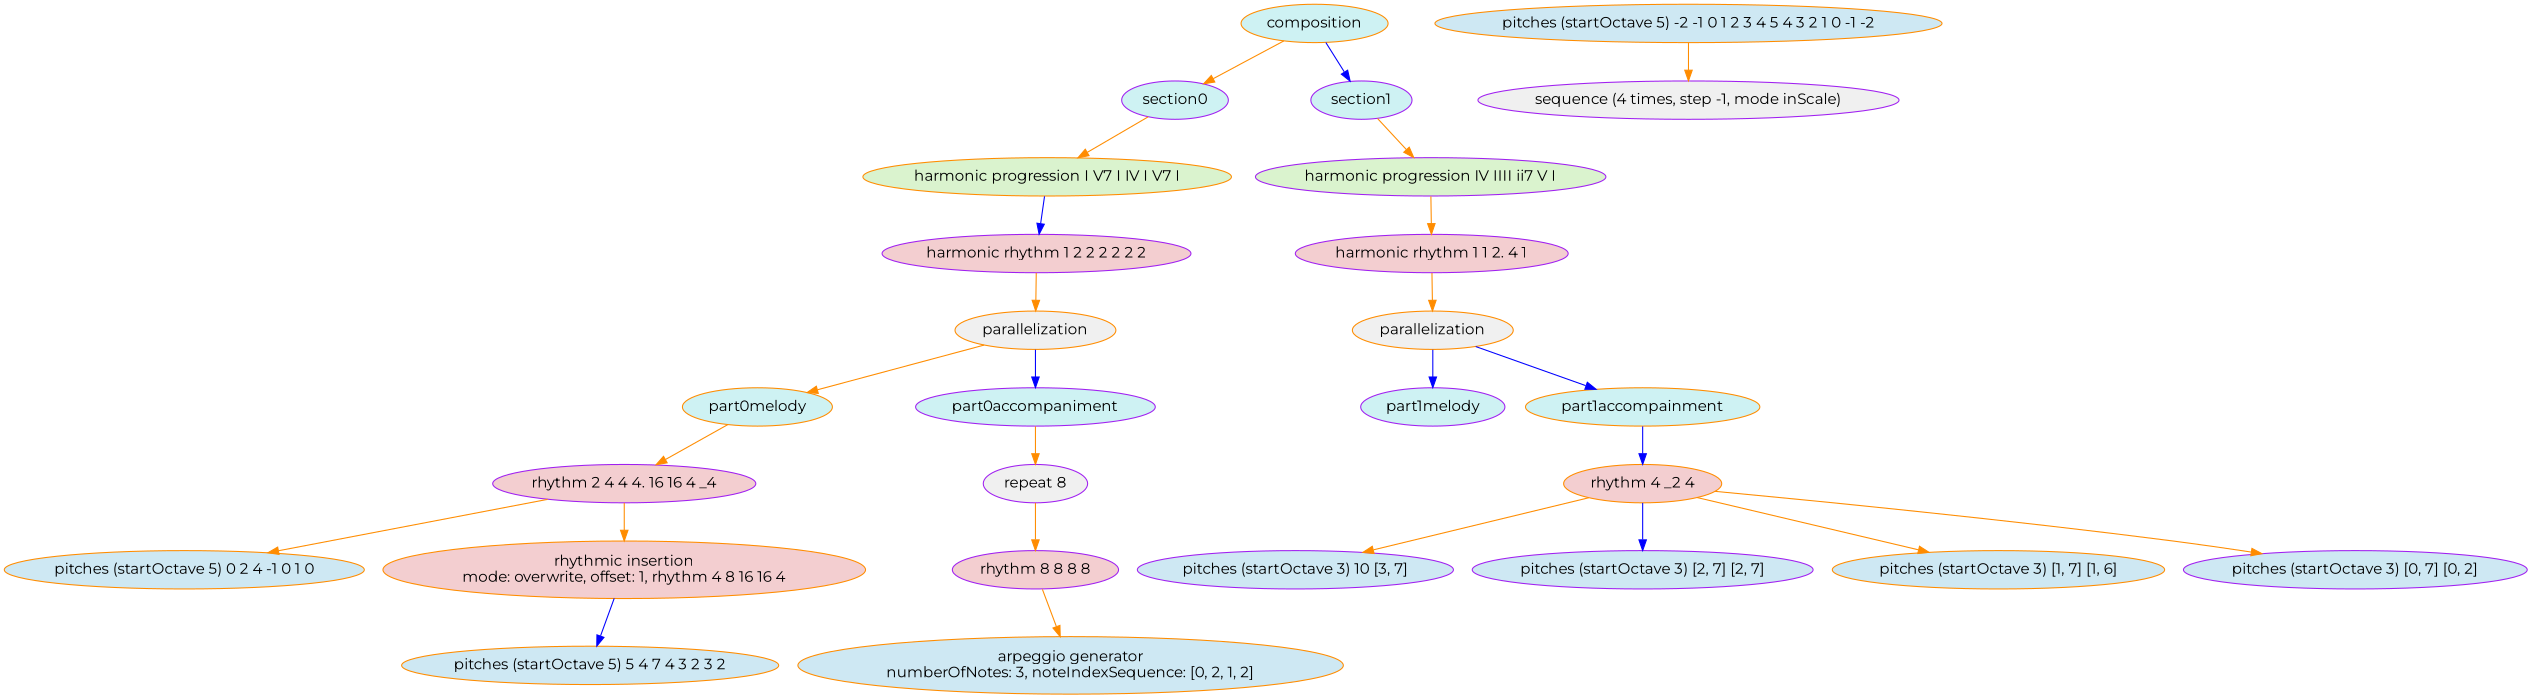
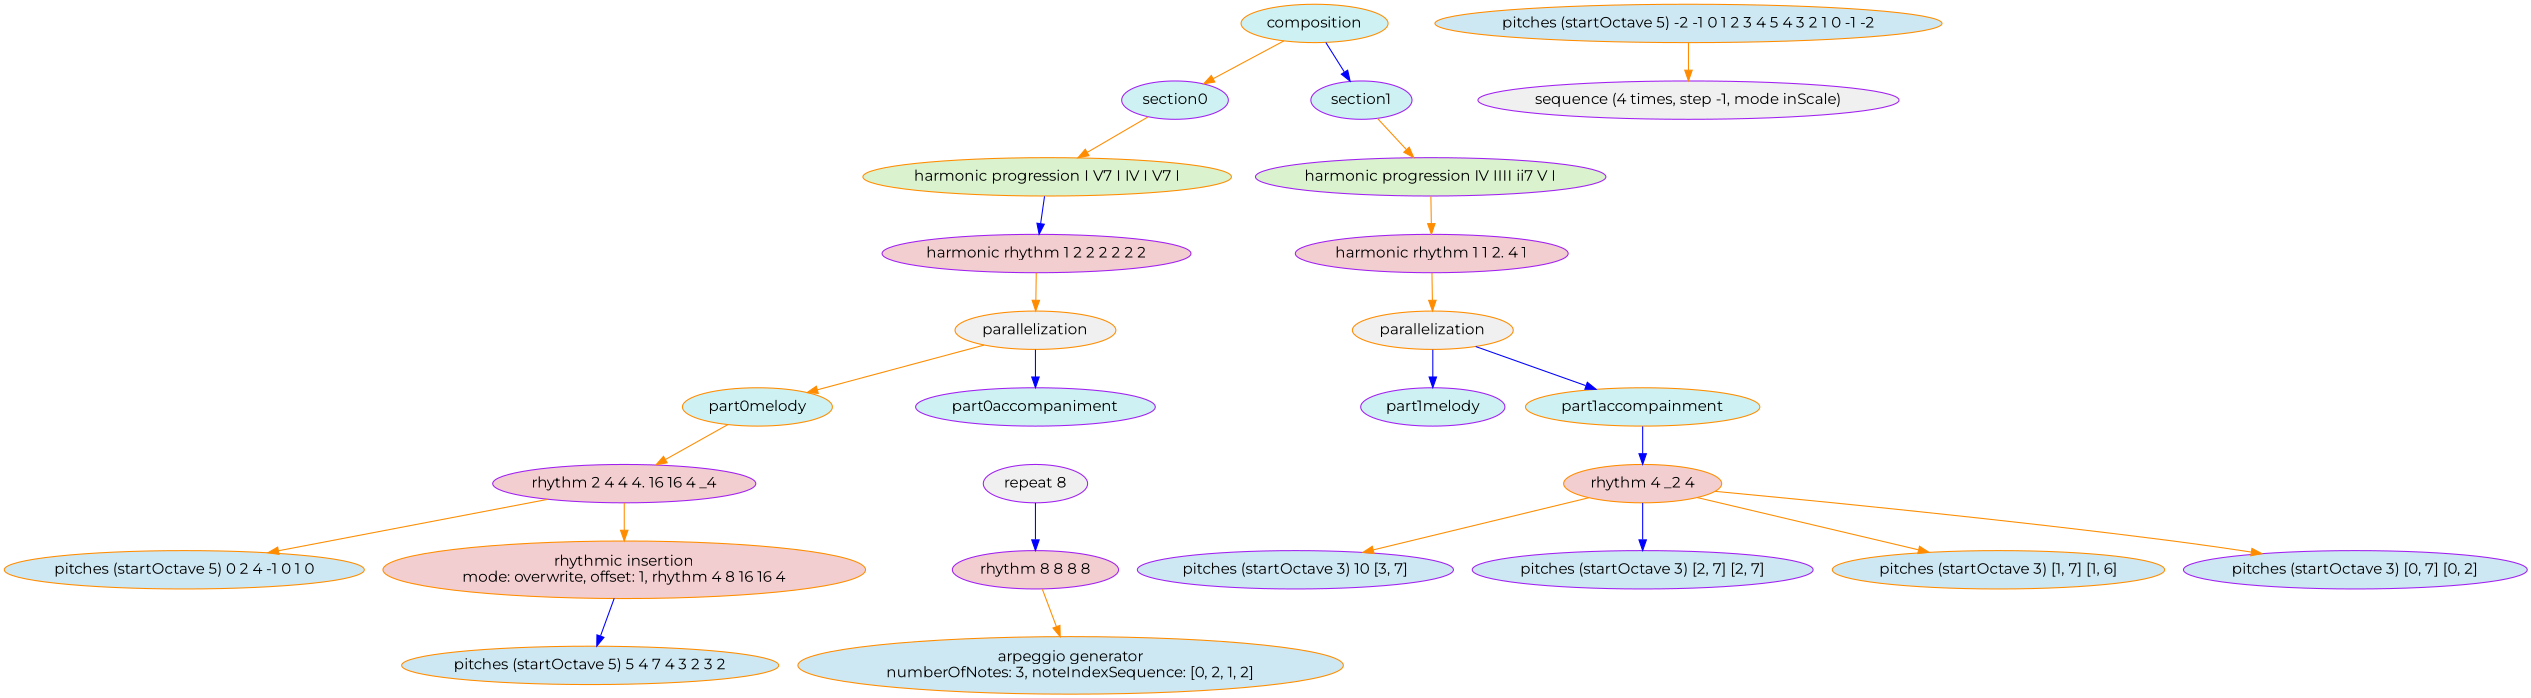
(1035, 440) -> none
(1035, 521) -> (1035, 521)
